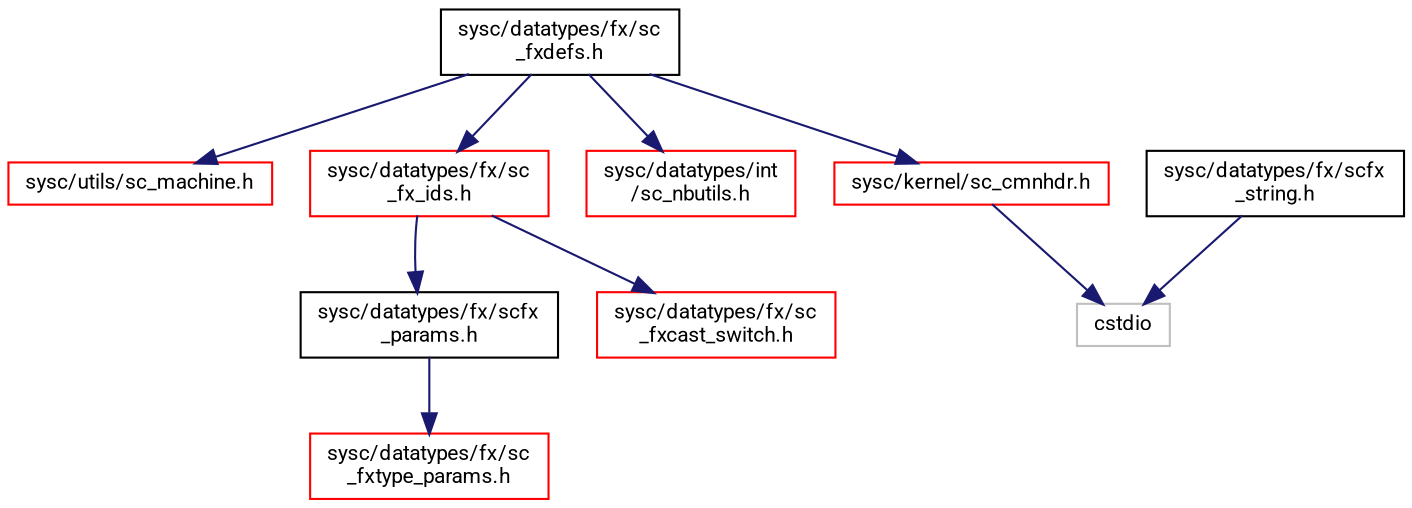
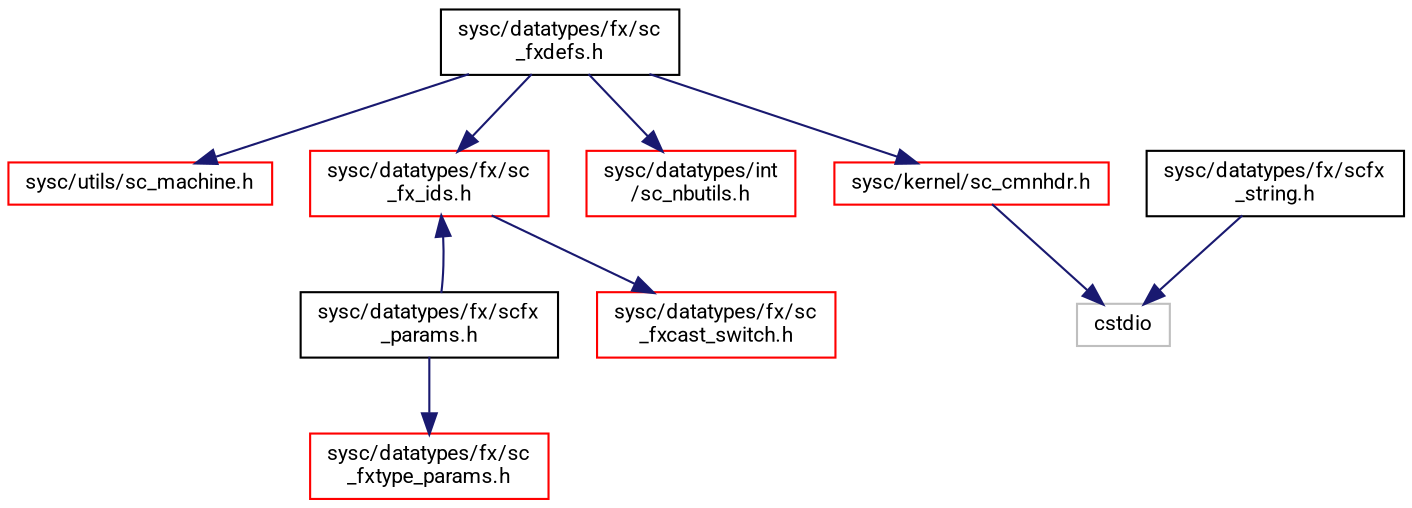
(415, 244) -> (443, 265)
